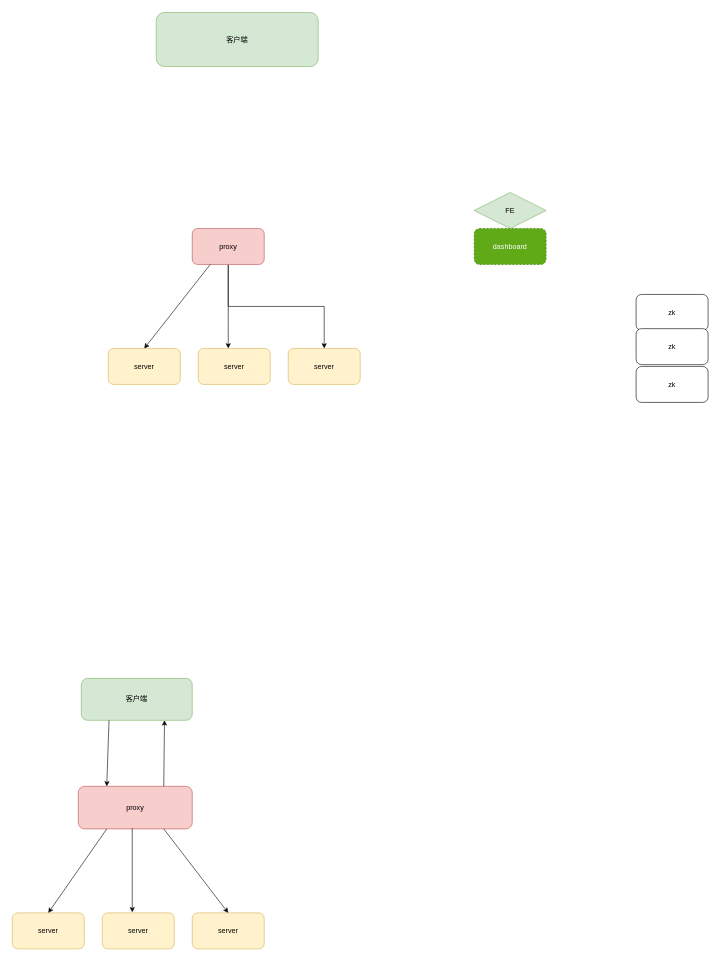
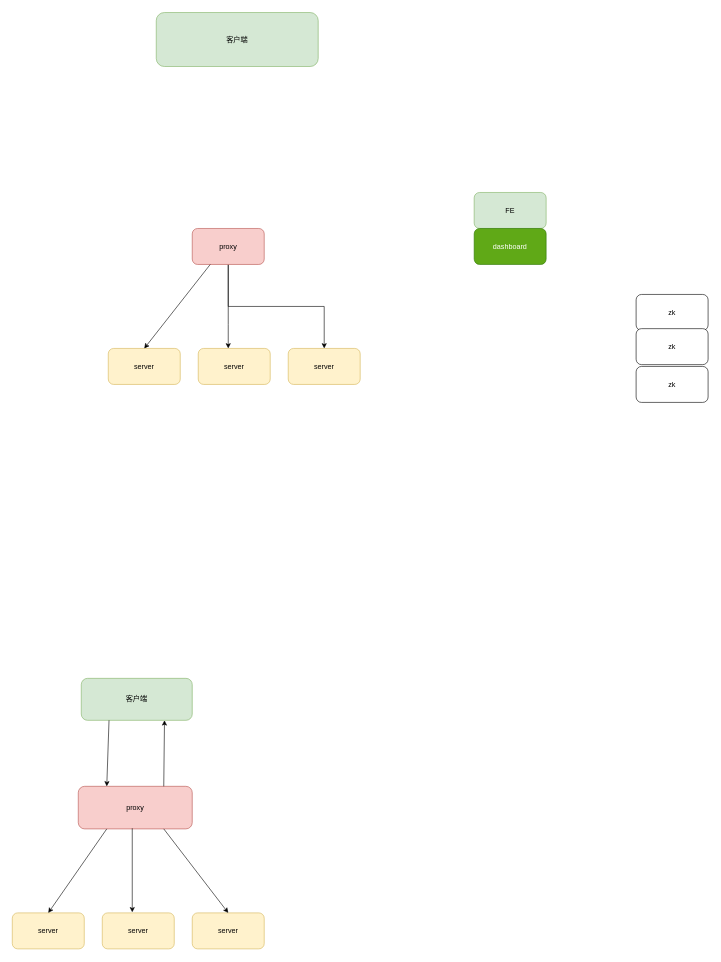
(510, 210) -> (510, 210)
(510, 246) -> (510, 246)
